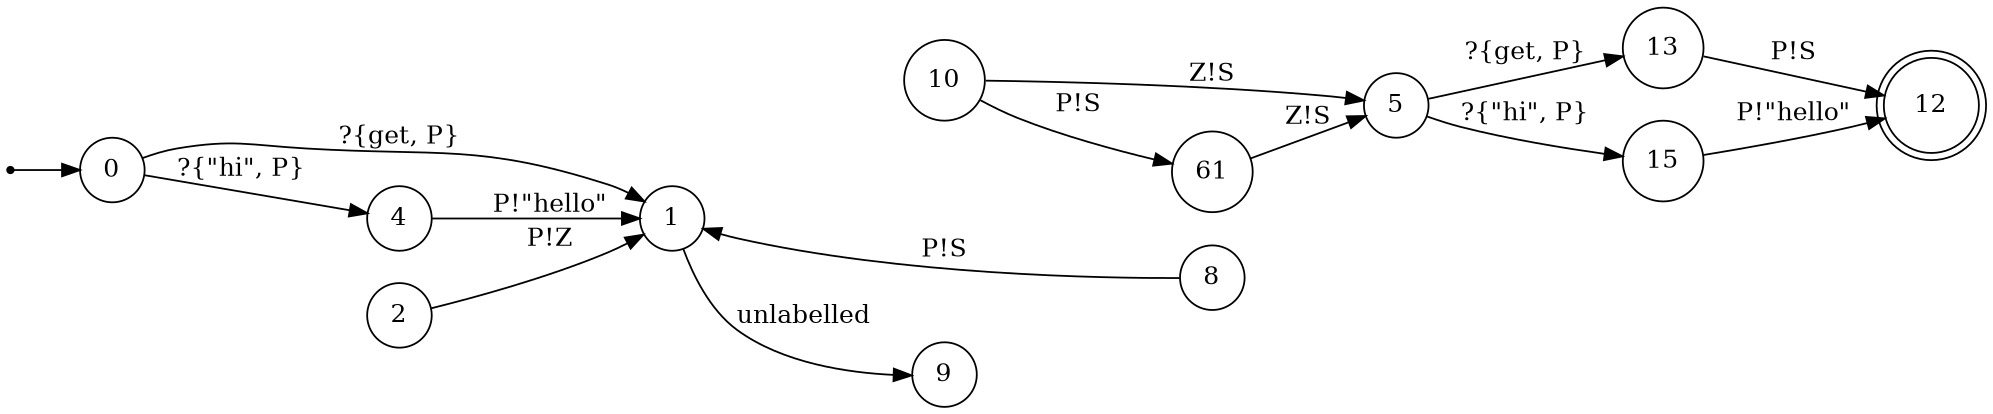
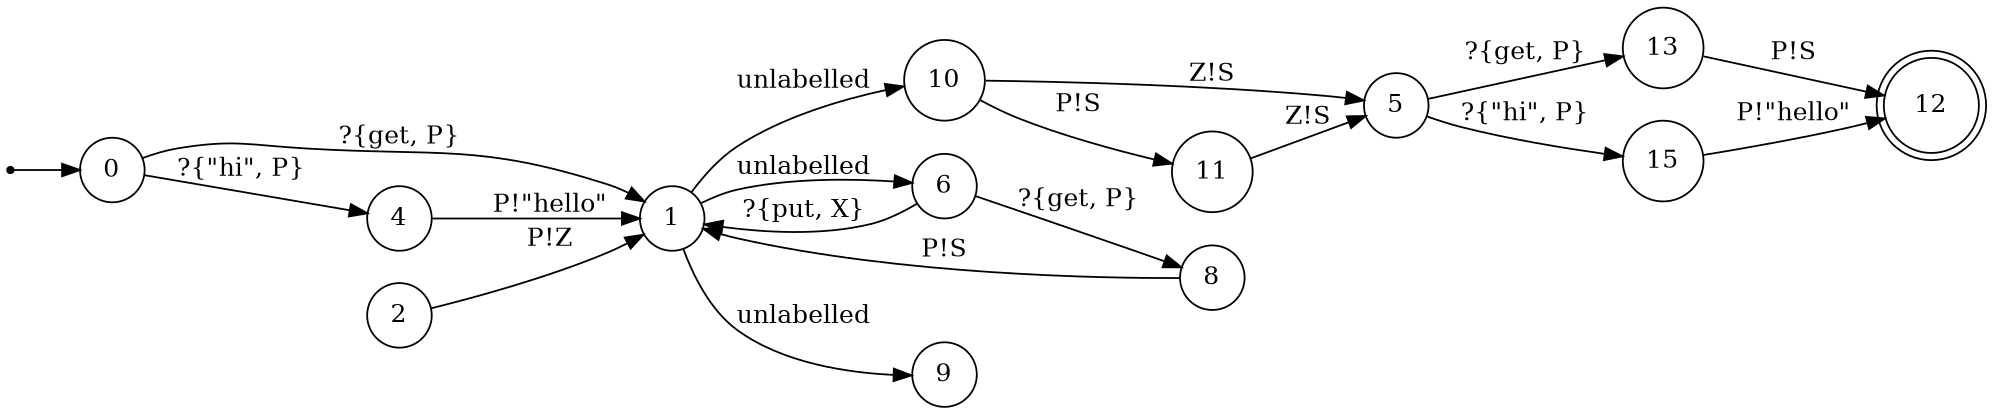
none -> (779, 124)
(1212, 172) -> (1212, 172)
none -> (945, 186)
